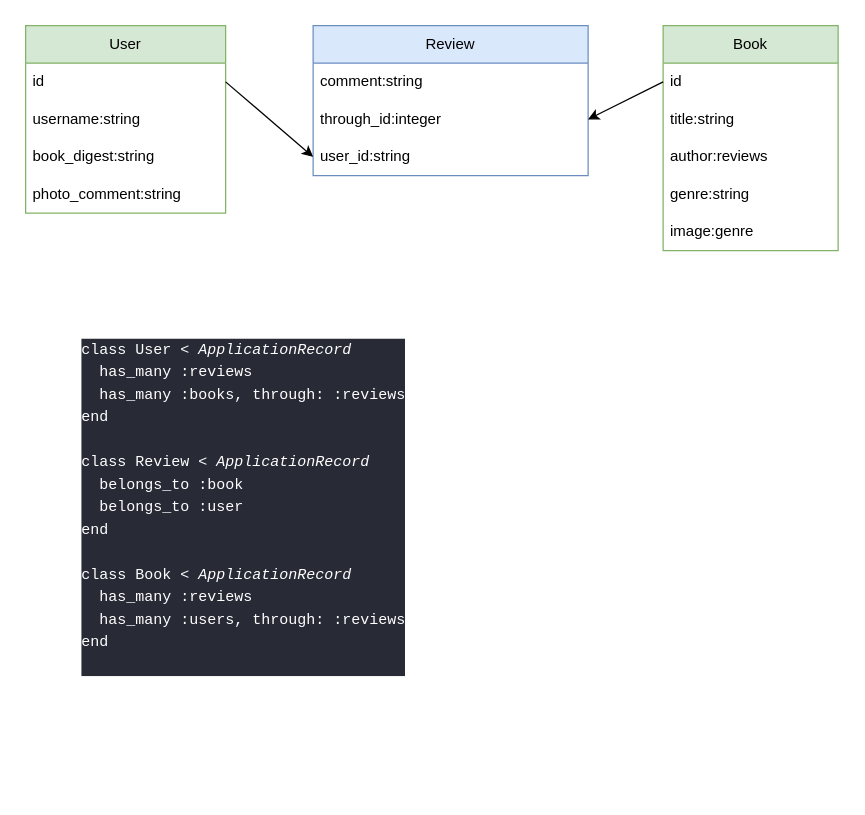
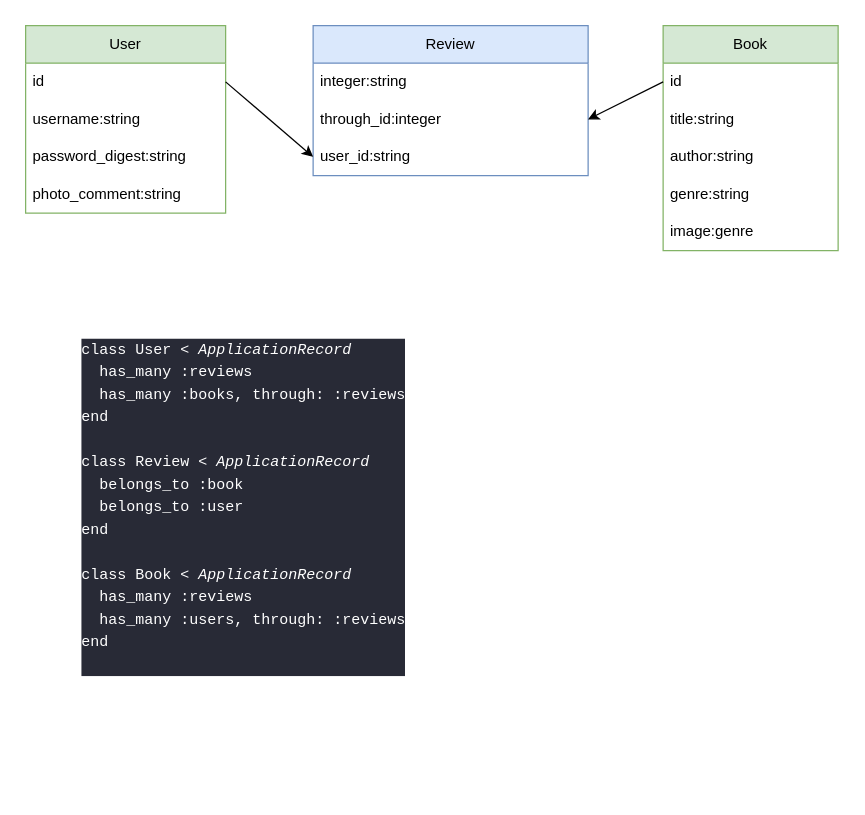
(376, 82) -> (374, 82)
(103, 157) -> (120, 157)
(726, 157) -> (721, 157)
